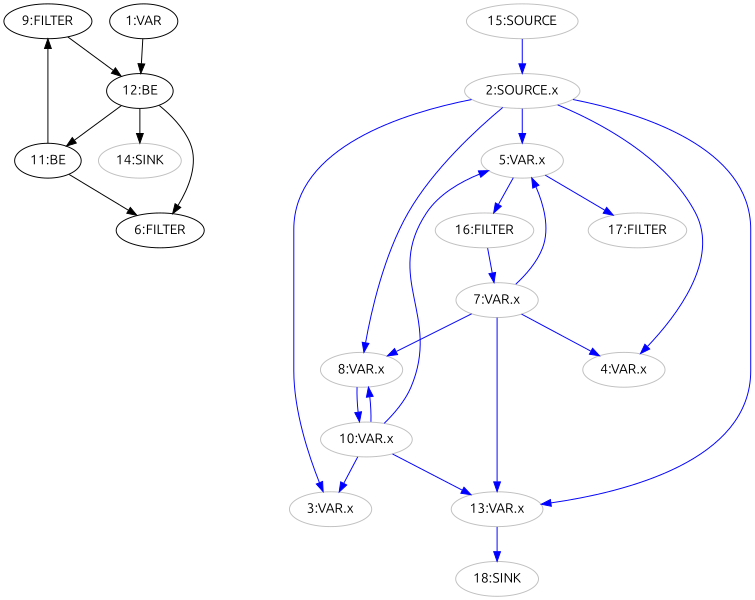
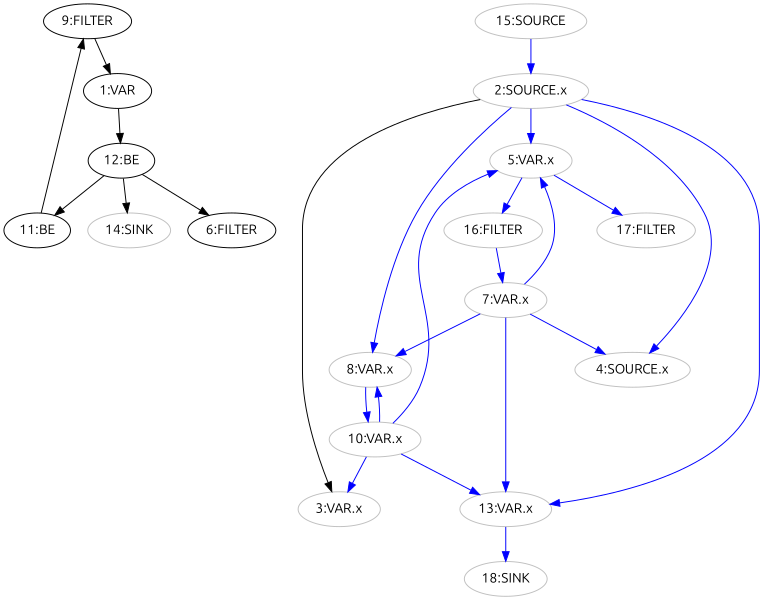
(90, 54) -> (101, 52)
(99, 192) -> none
(294, 239) -> (302, 239)
(624, 370) -> (633, 370)
